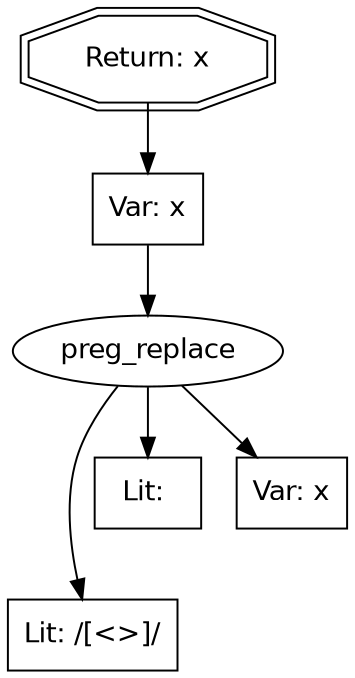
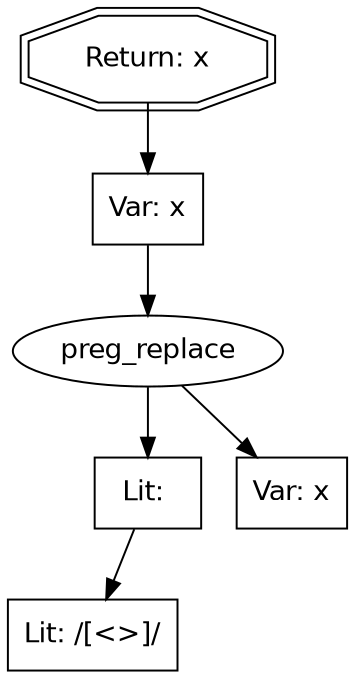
(72, 477) -> (124, 555)
